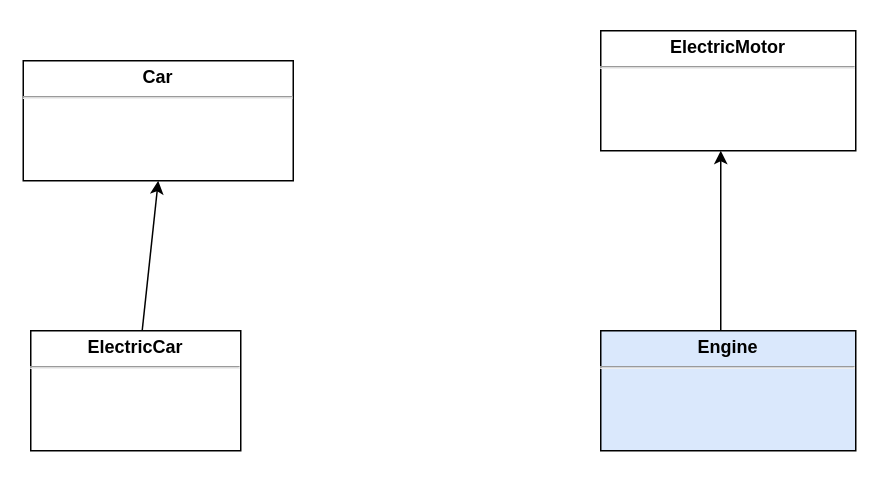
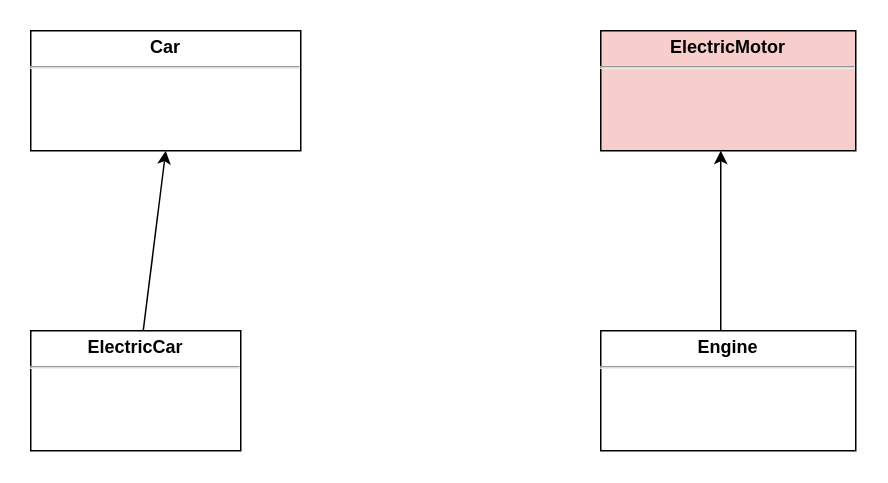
(728, 91) -> (728, 91)
(158, 121) -> (166, 91)
(728, 391) -> (728, 391)
